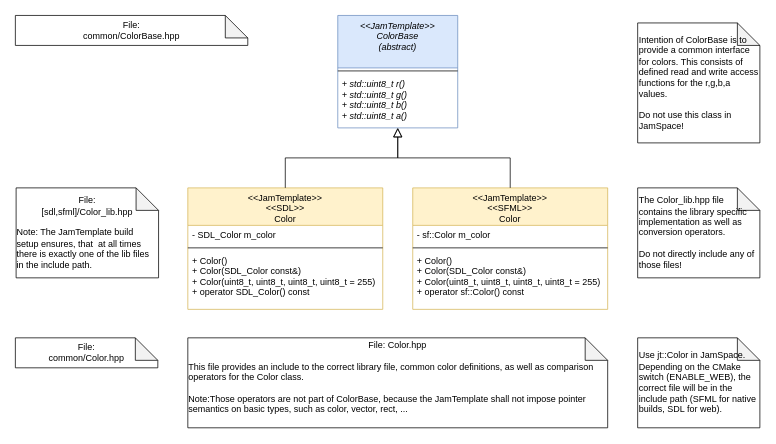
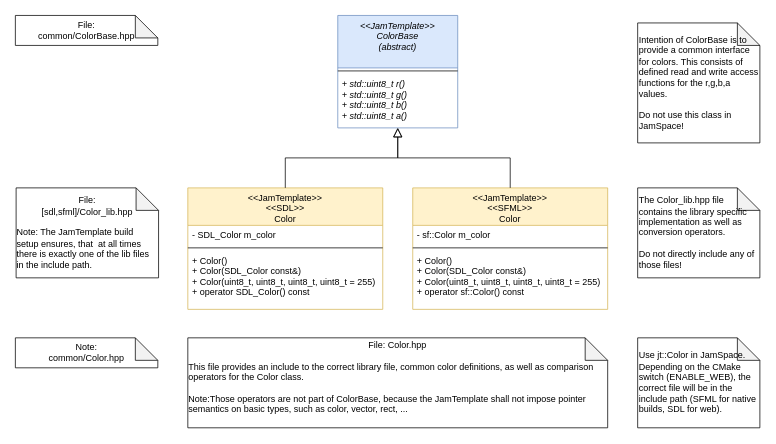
(132, 30) -> (87, 30)
(87, 353) -> (87, 353)
